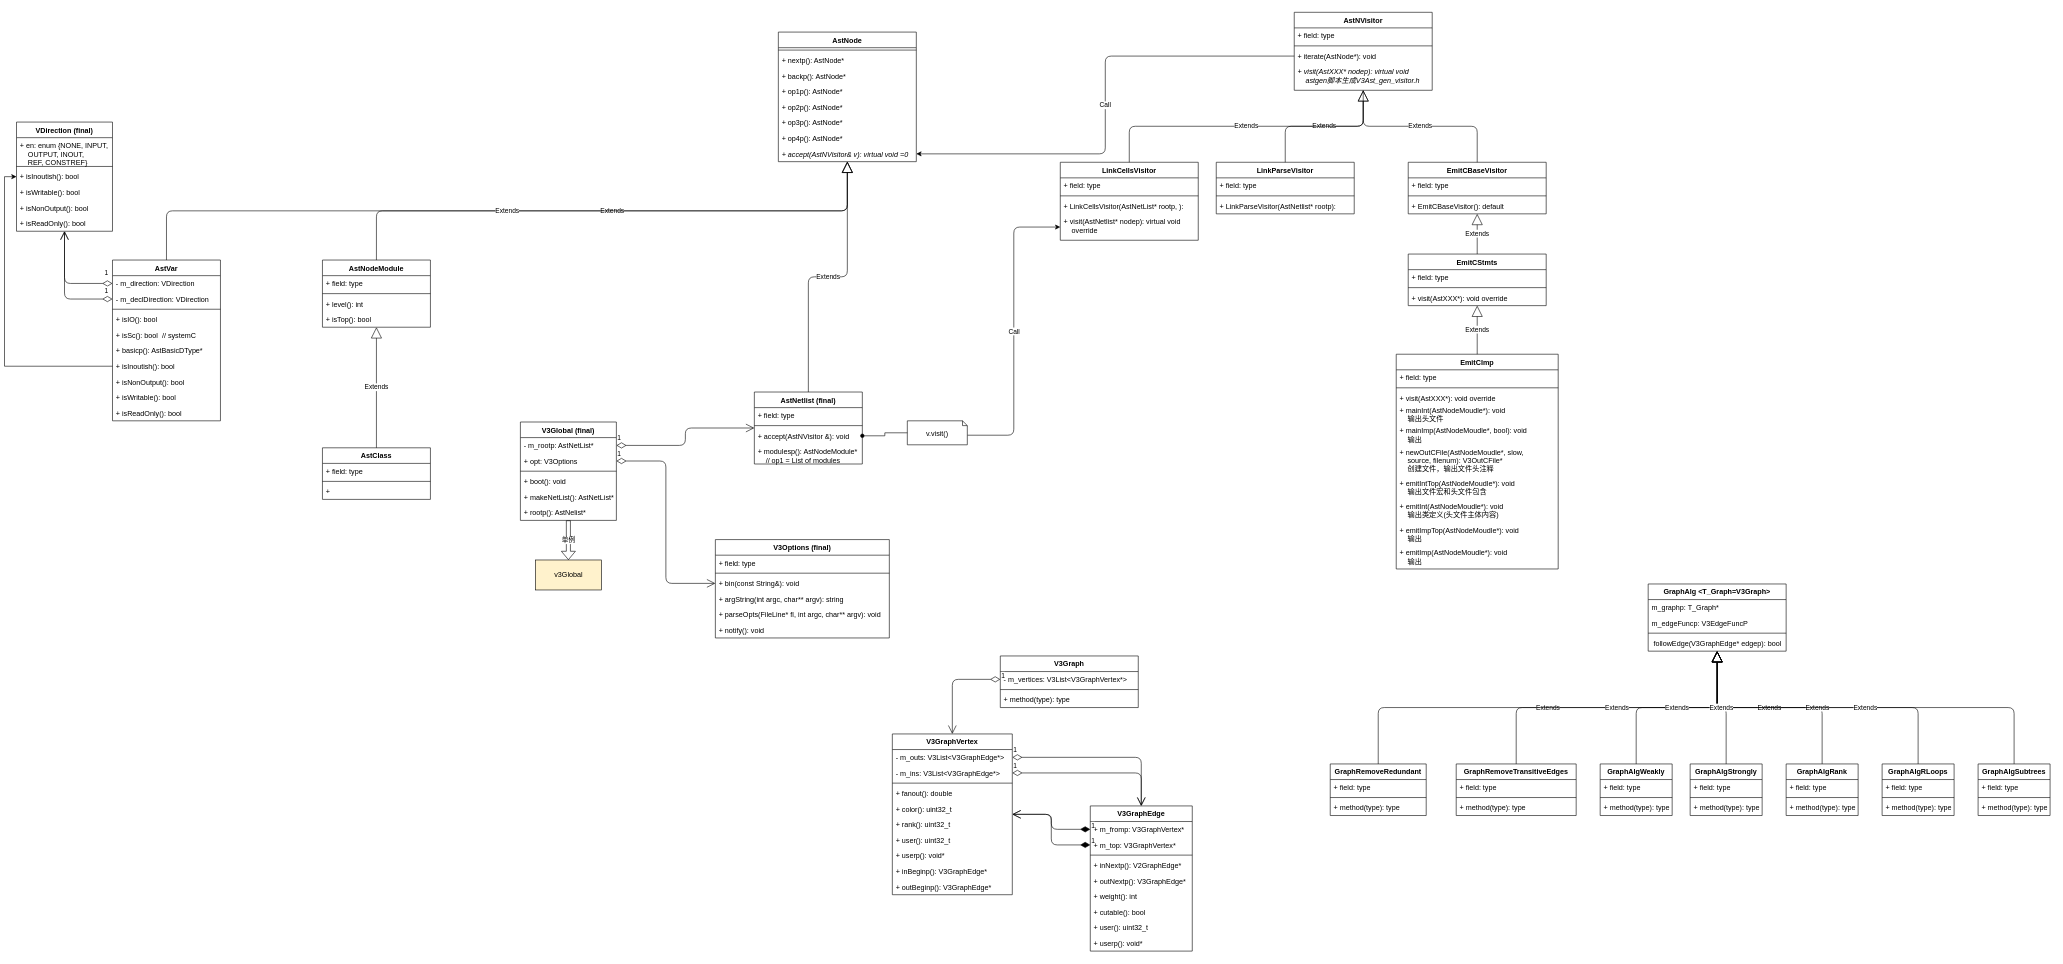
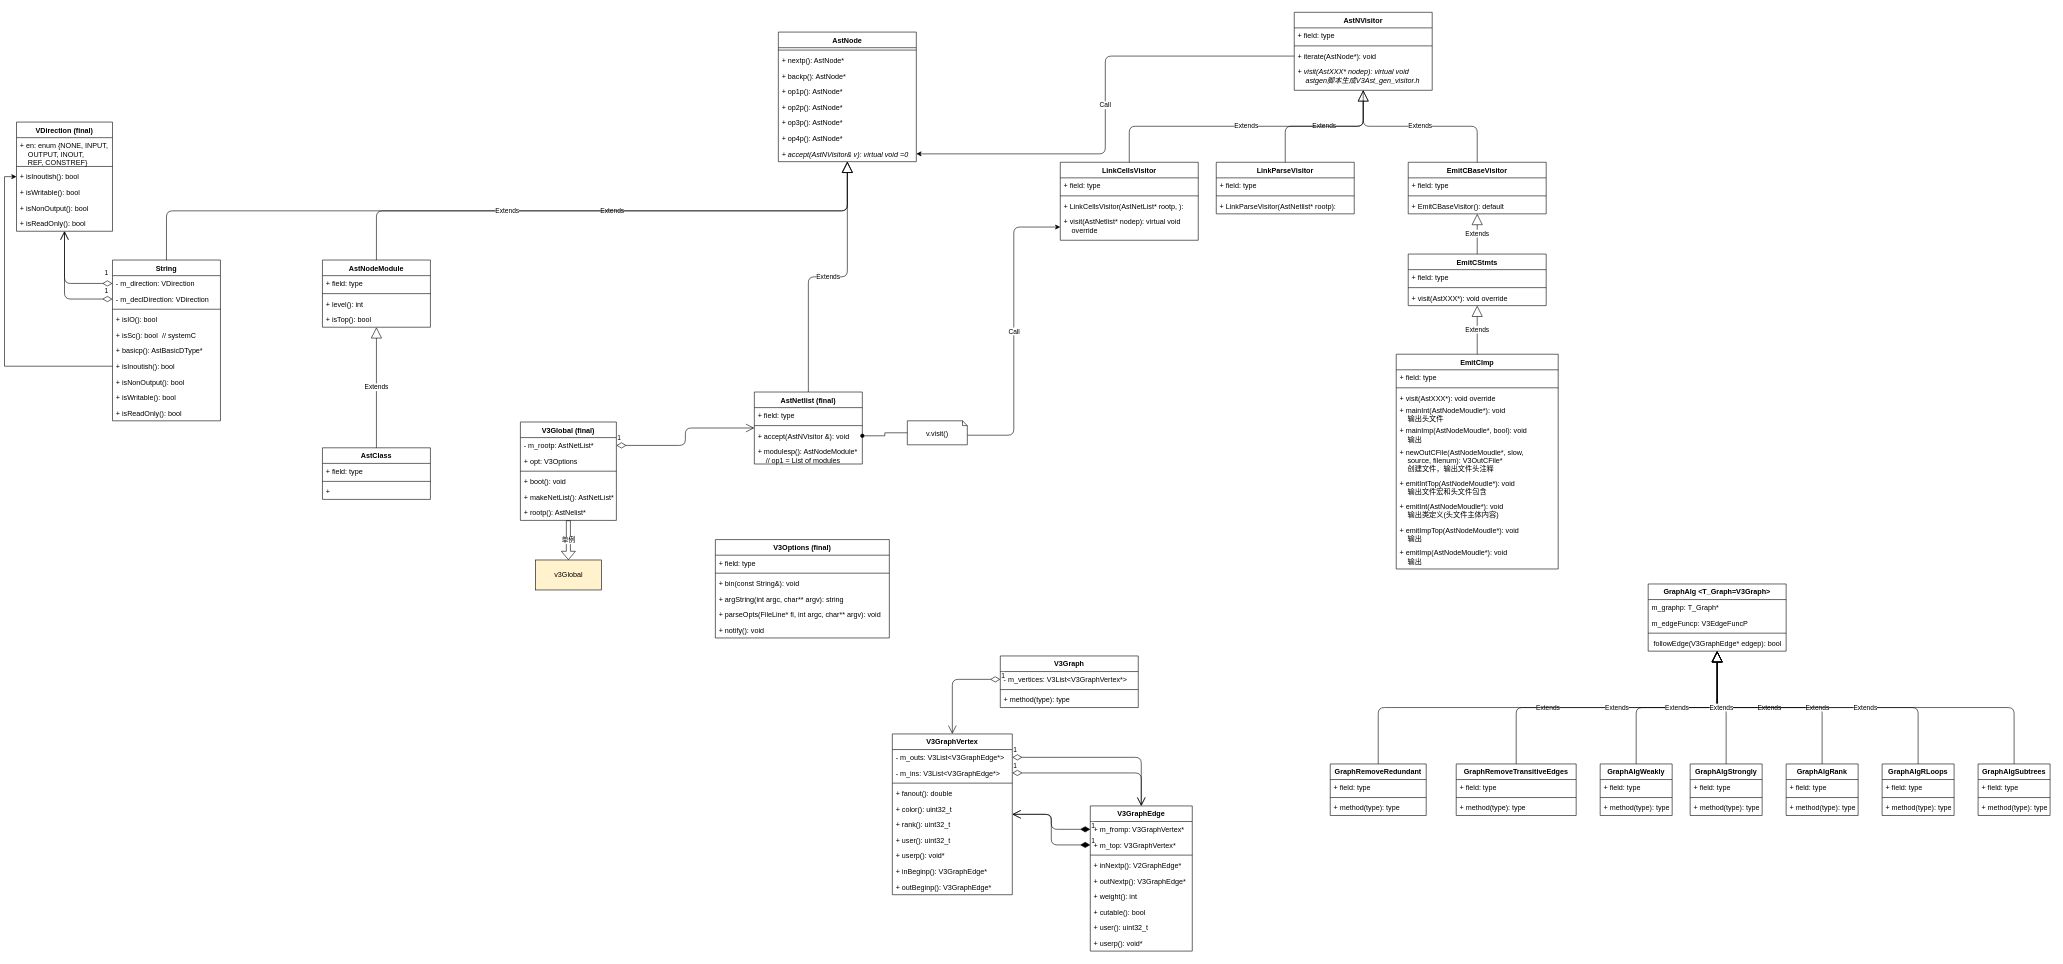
(166, 268) -> (166, 268)
(666, 542) -> none
